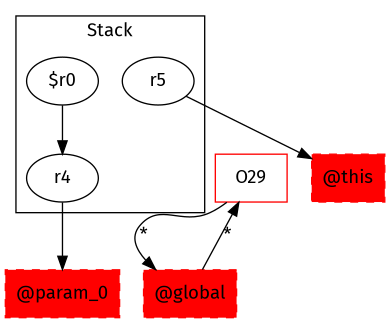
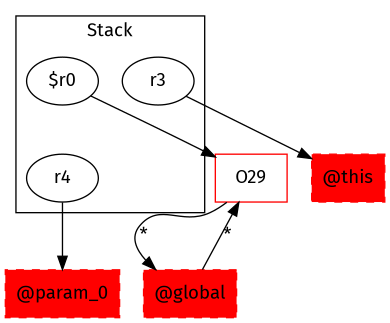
(158, 81) -> (158, 81)
(62, 123) -> (147, 123)
